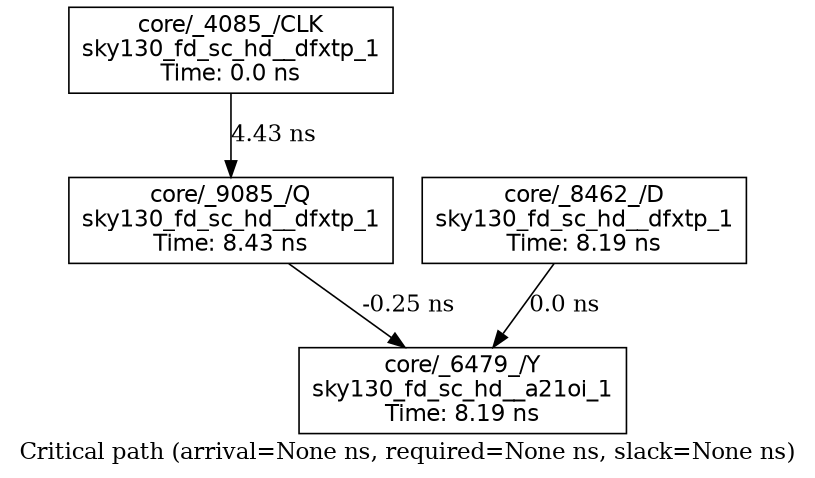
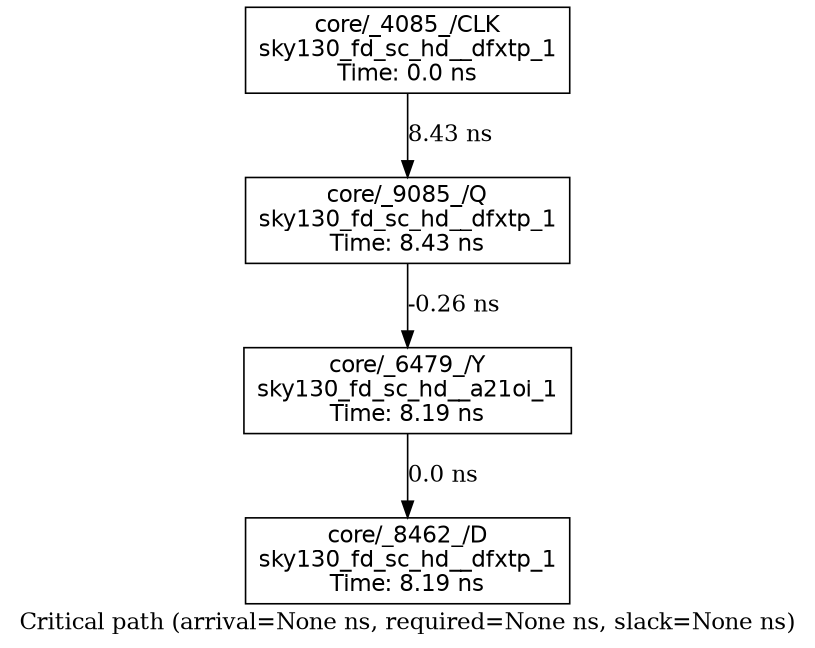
(274, 135) -> (451, 135)
(529, 299) -> (408, 468)
(409, 306) -> (455, 306)
